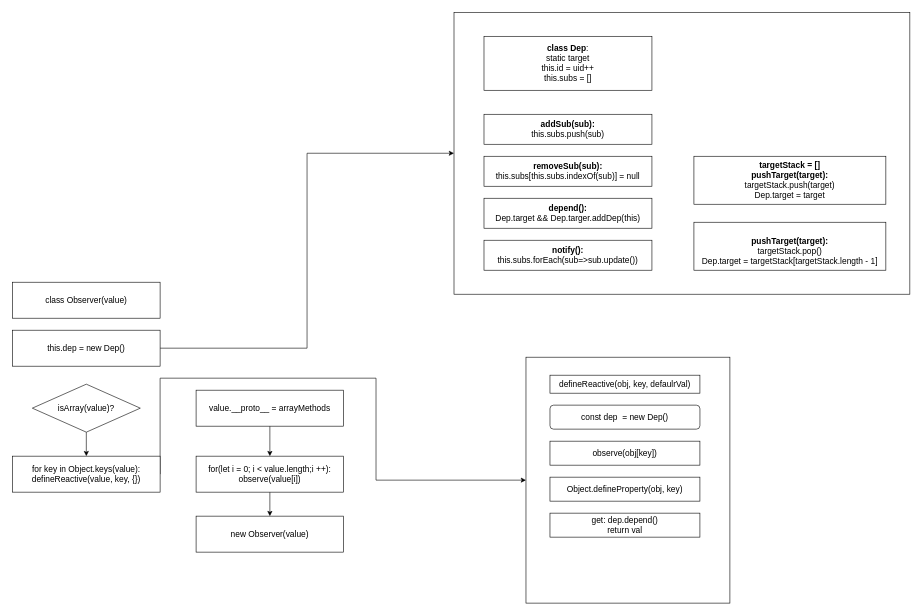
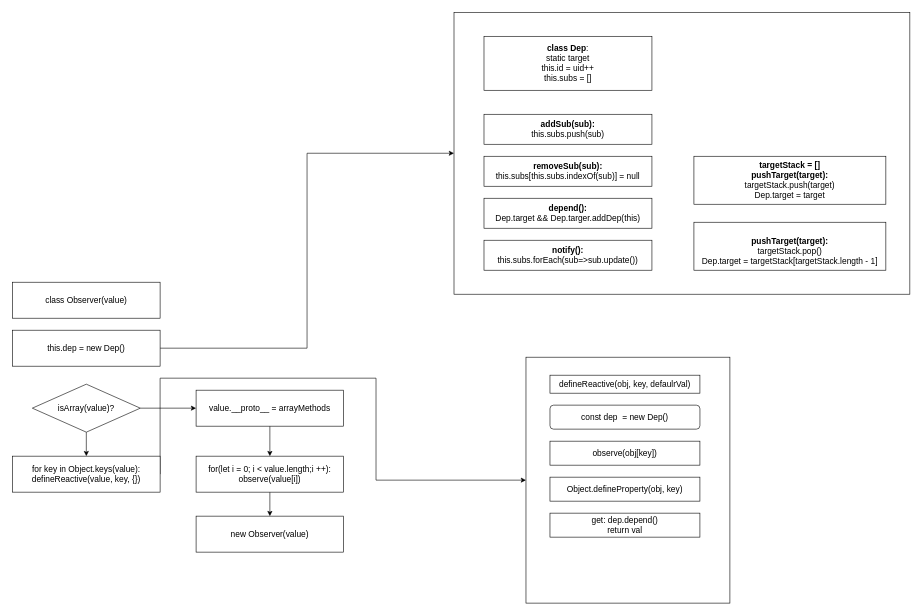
none -> (190, 408)
